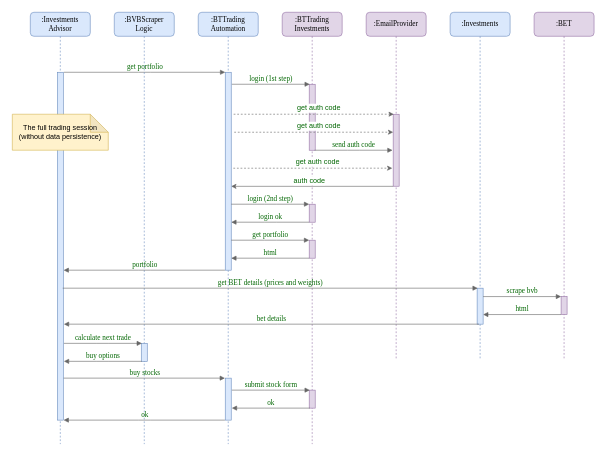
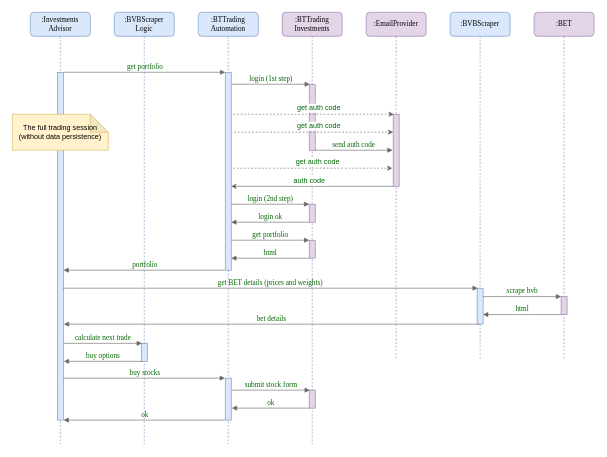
(480, 24) -> (480, 24)
